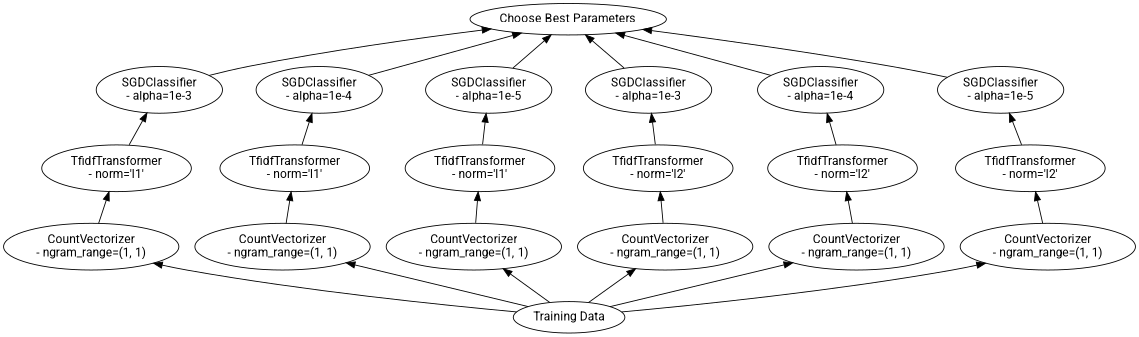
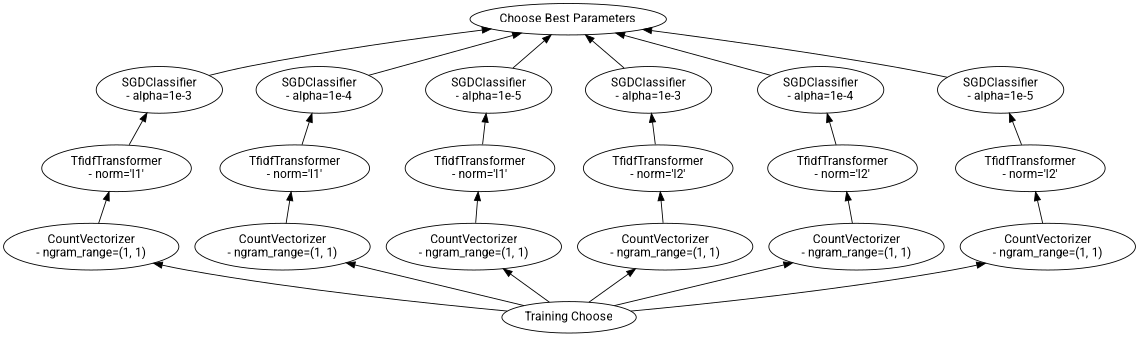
(569, 317) -> (569, 317)
